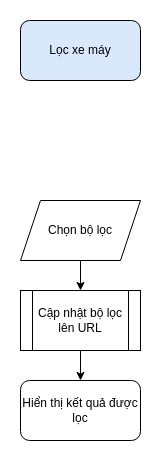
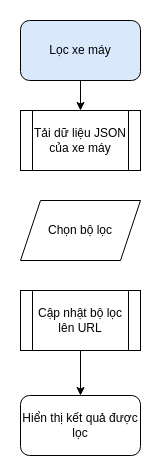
none -> (81, 92)
none -> (81, 141)
(81, 272) -> none
(81, 411) -> (81, 426)
